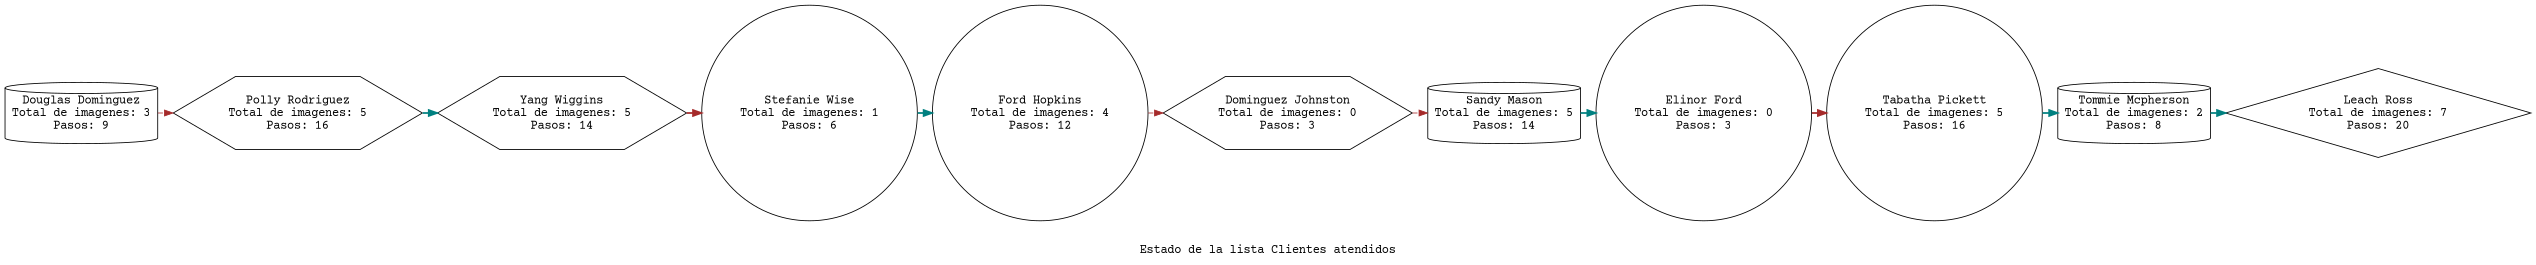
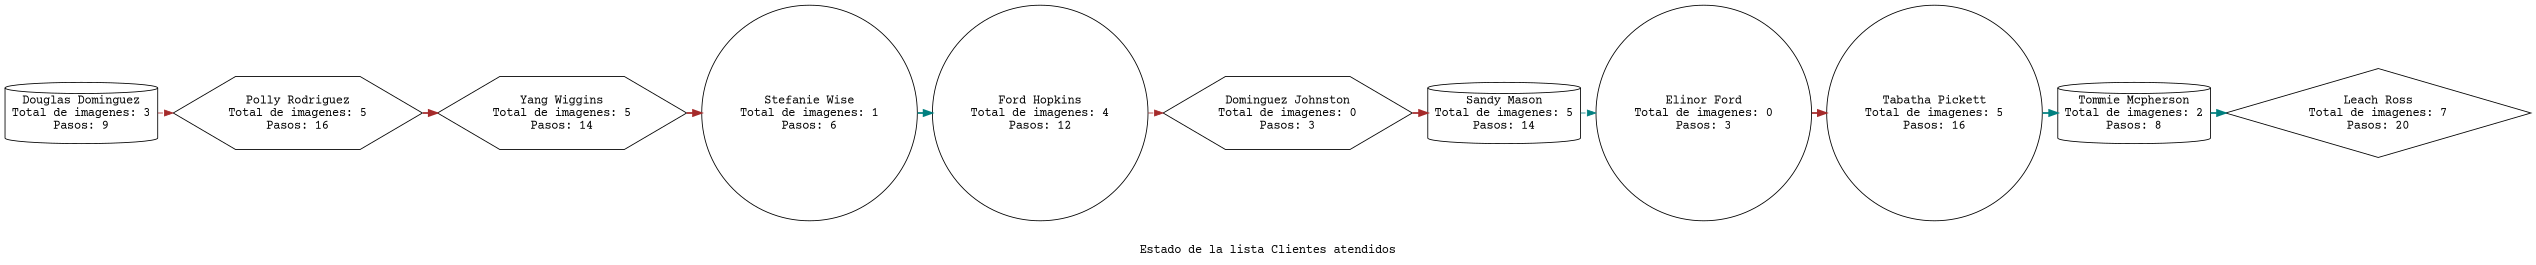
(426, 113) -> (426, 113)
(1416, 113) -> (1416, 113)
(1584, 113) -> (1584, 113)
